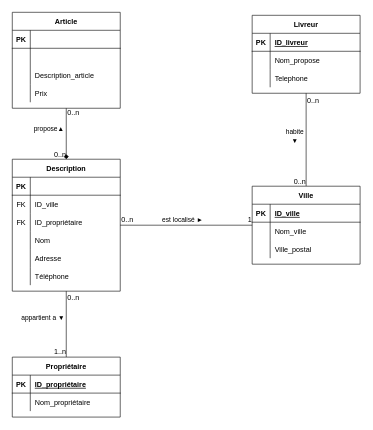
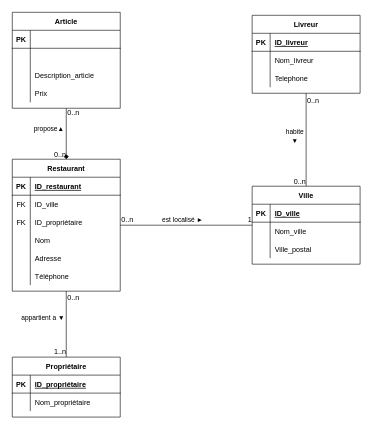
(297, 61) -> (295, 61)
(66, 169) -> (66, 169)
none -> (75, 186)
